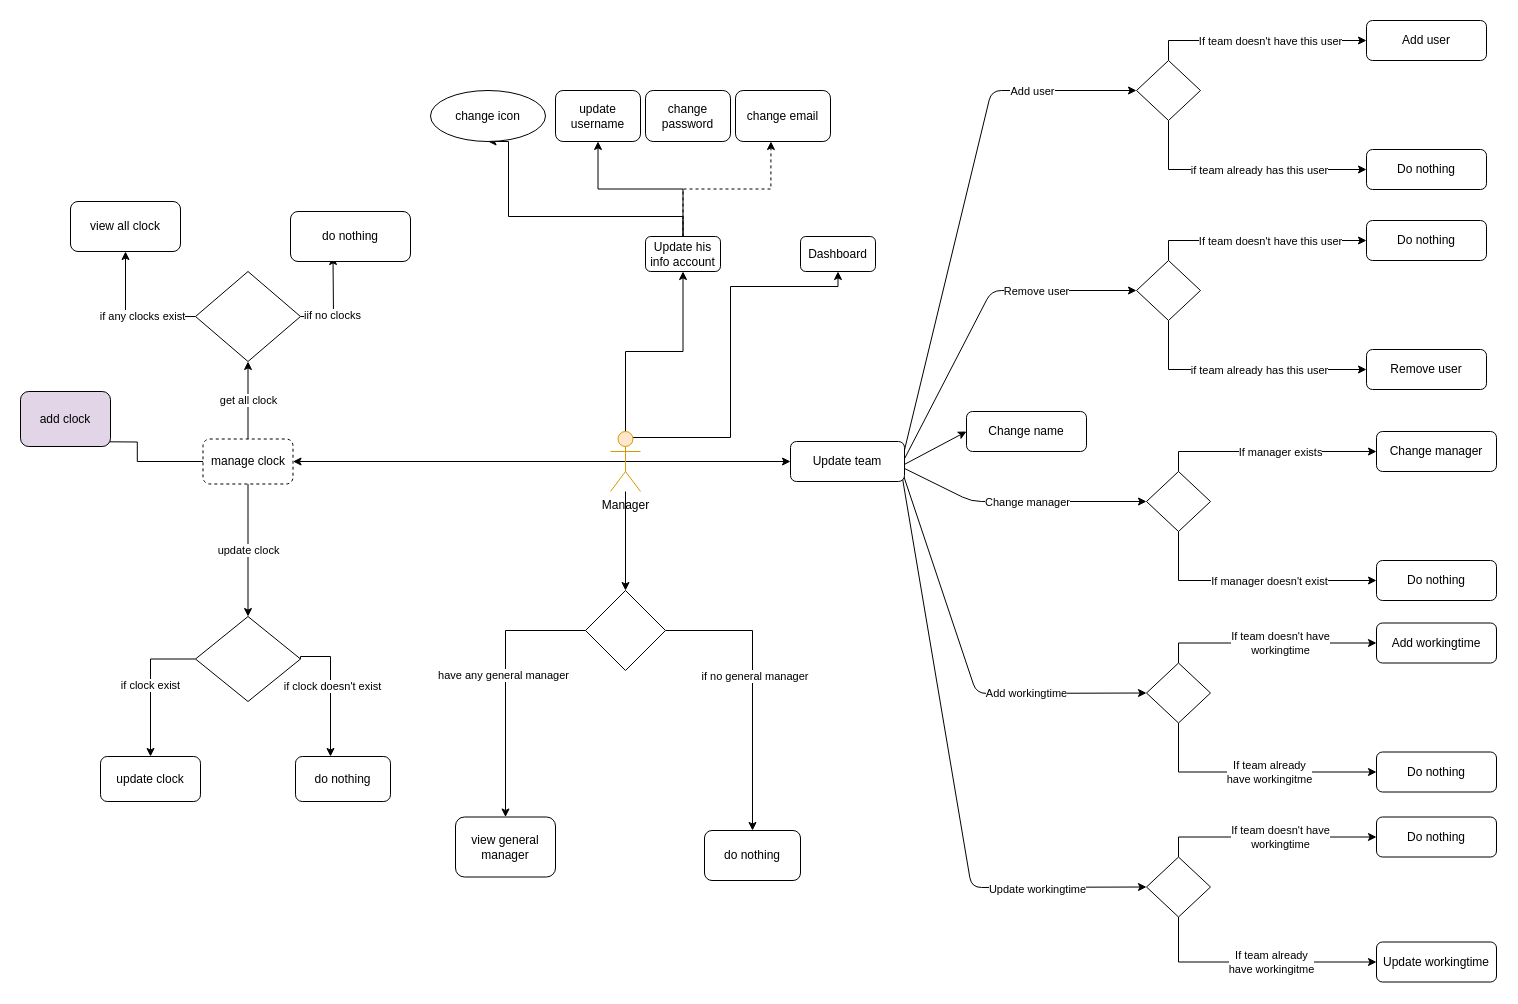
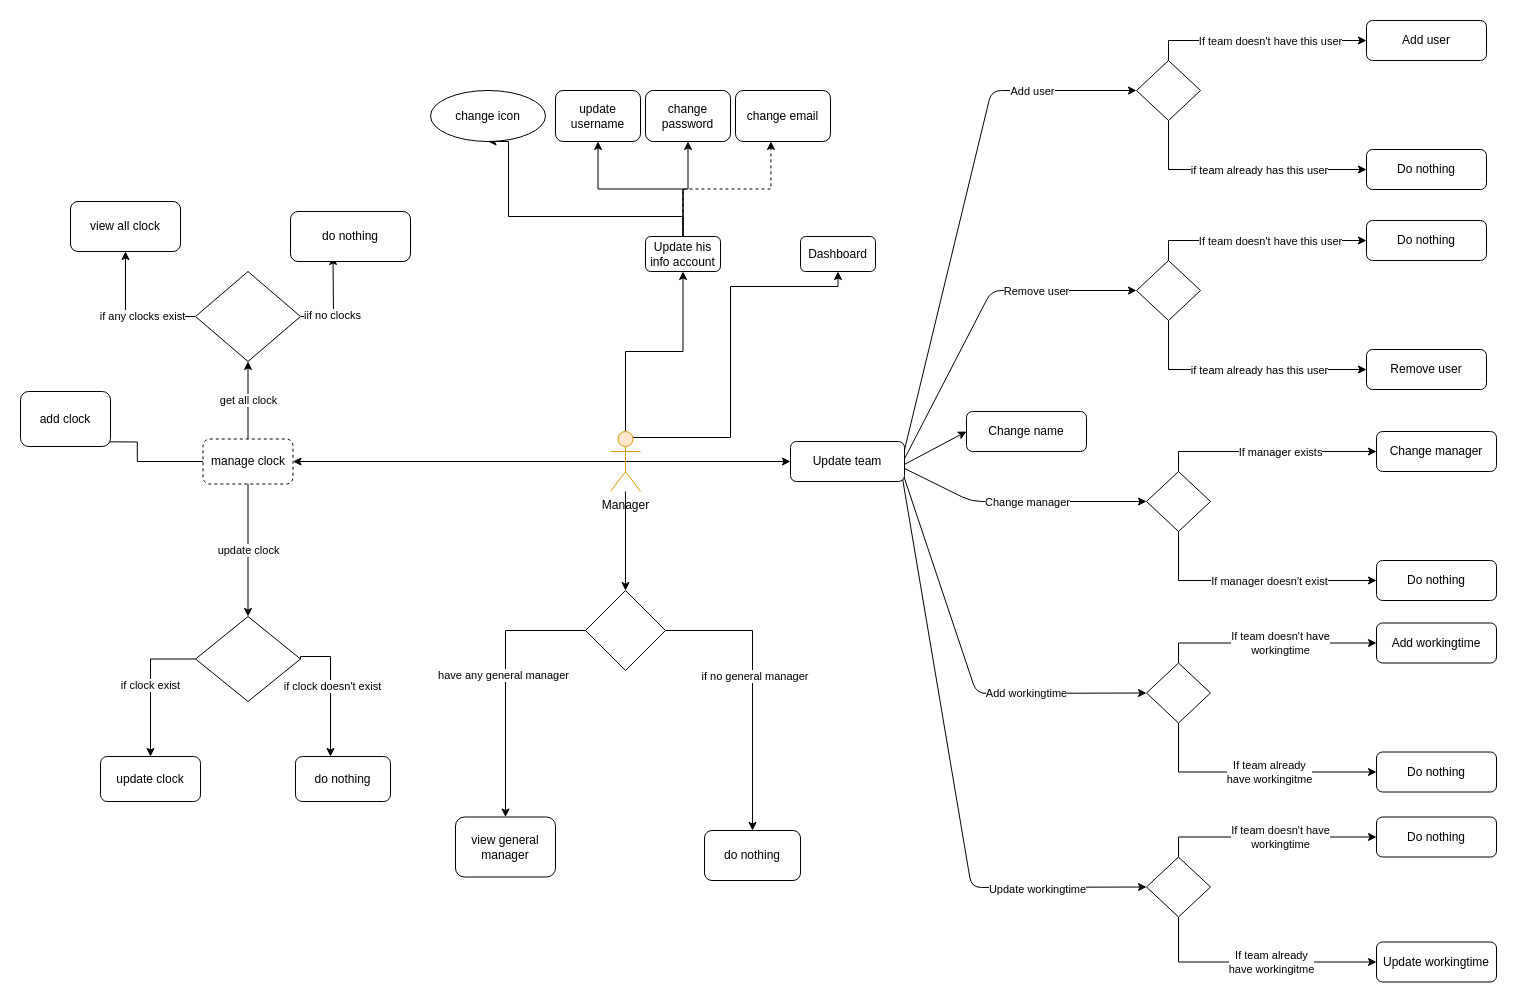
none -> (688, 168)
(66, 419) -> (66, 419)
